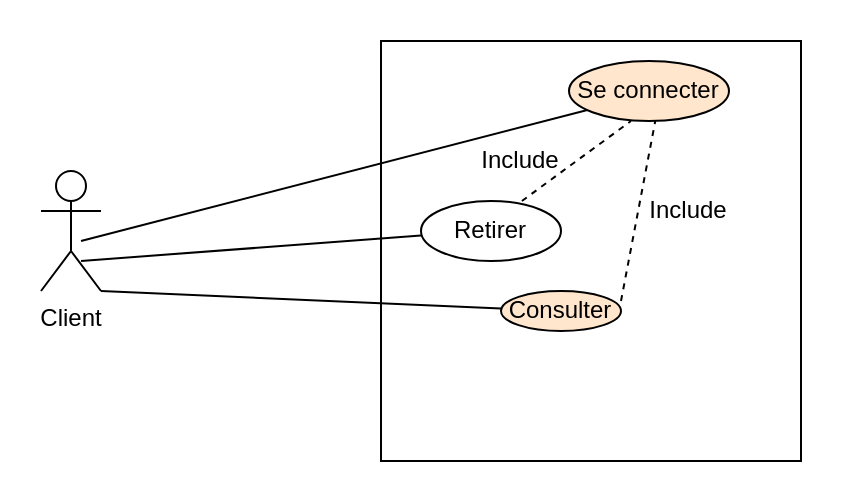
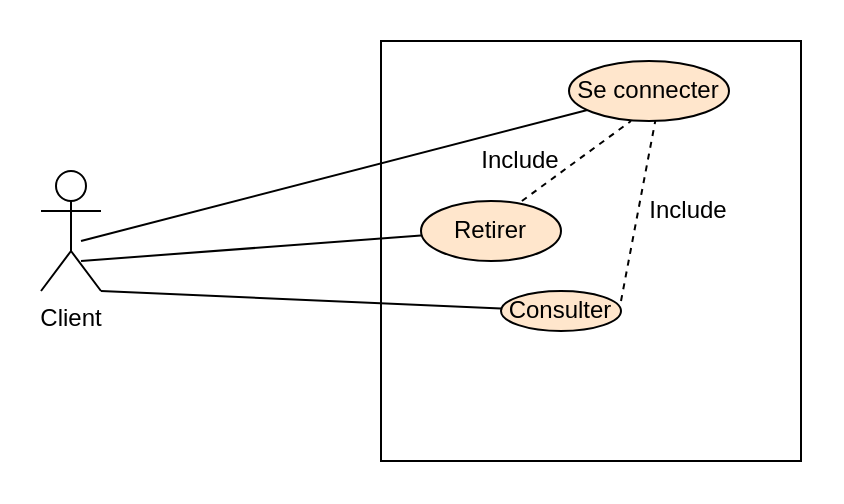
(491, 231) -> (491, 231)
